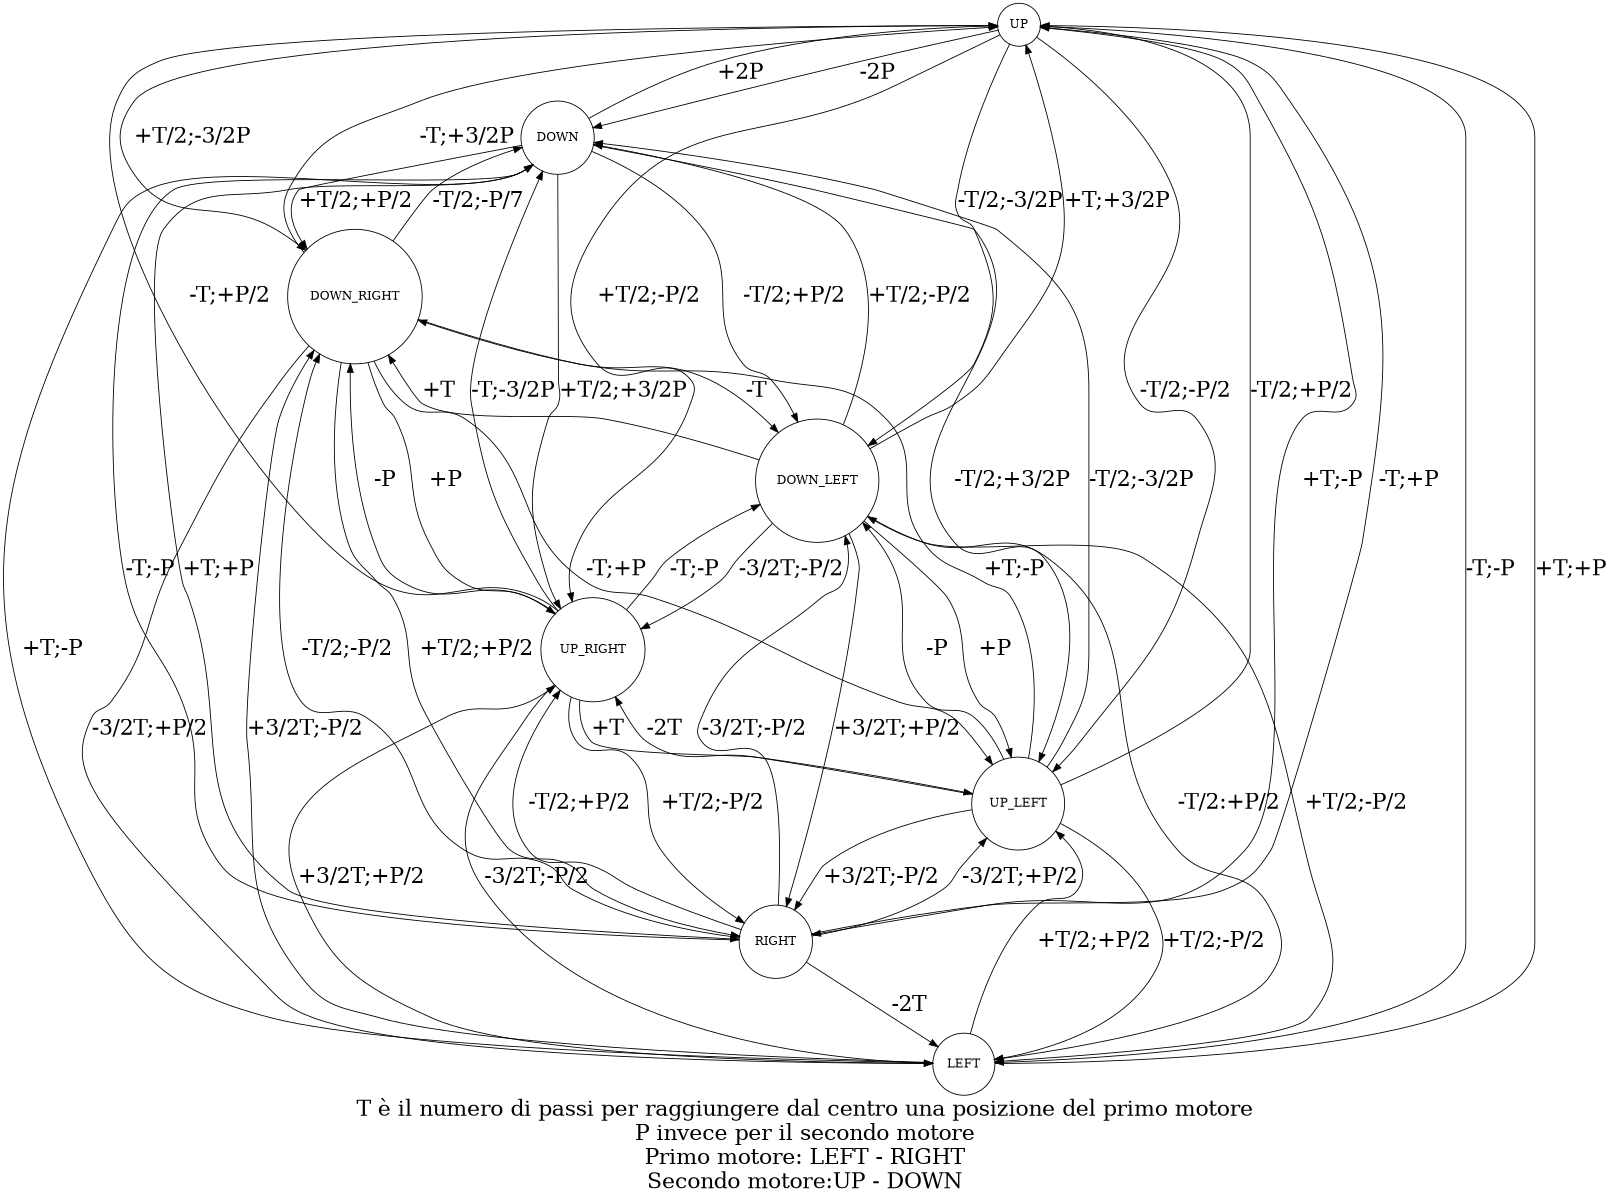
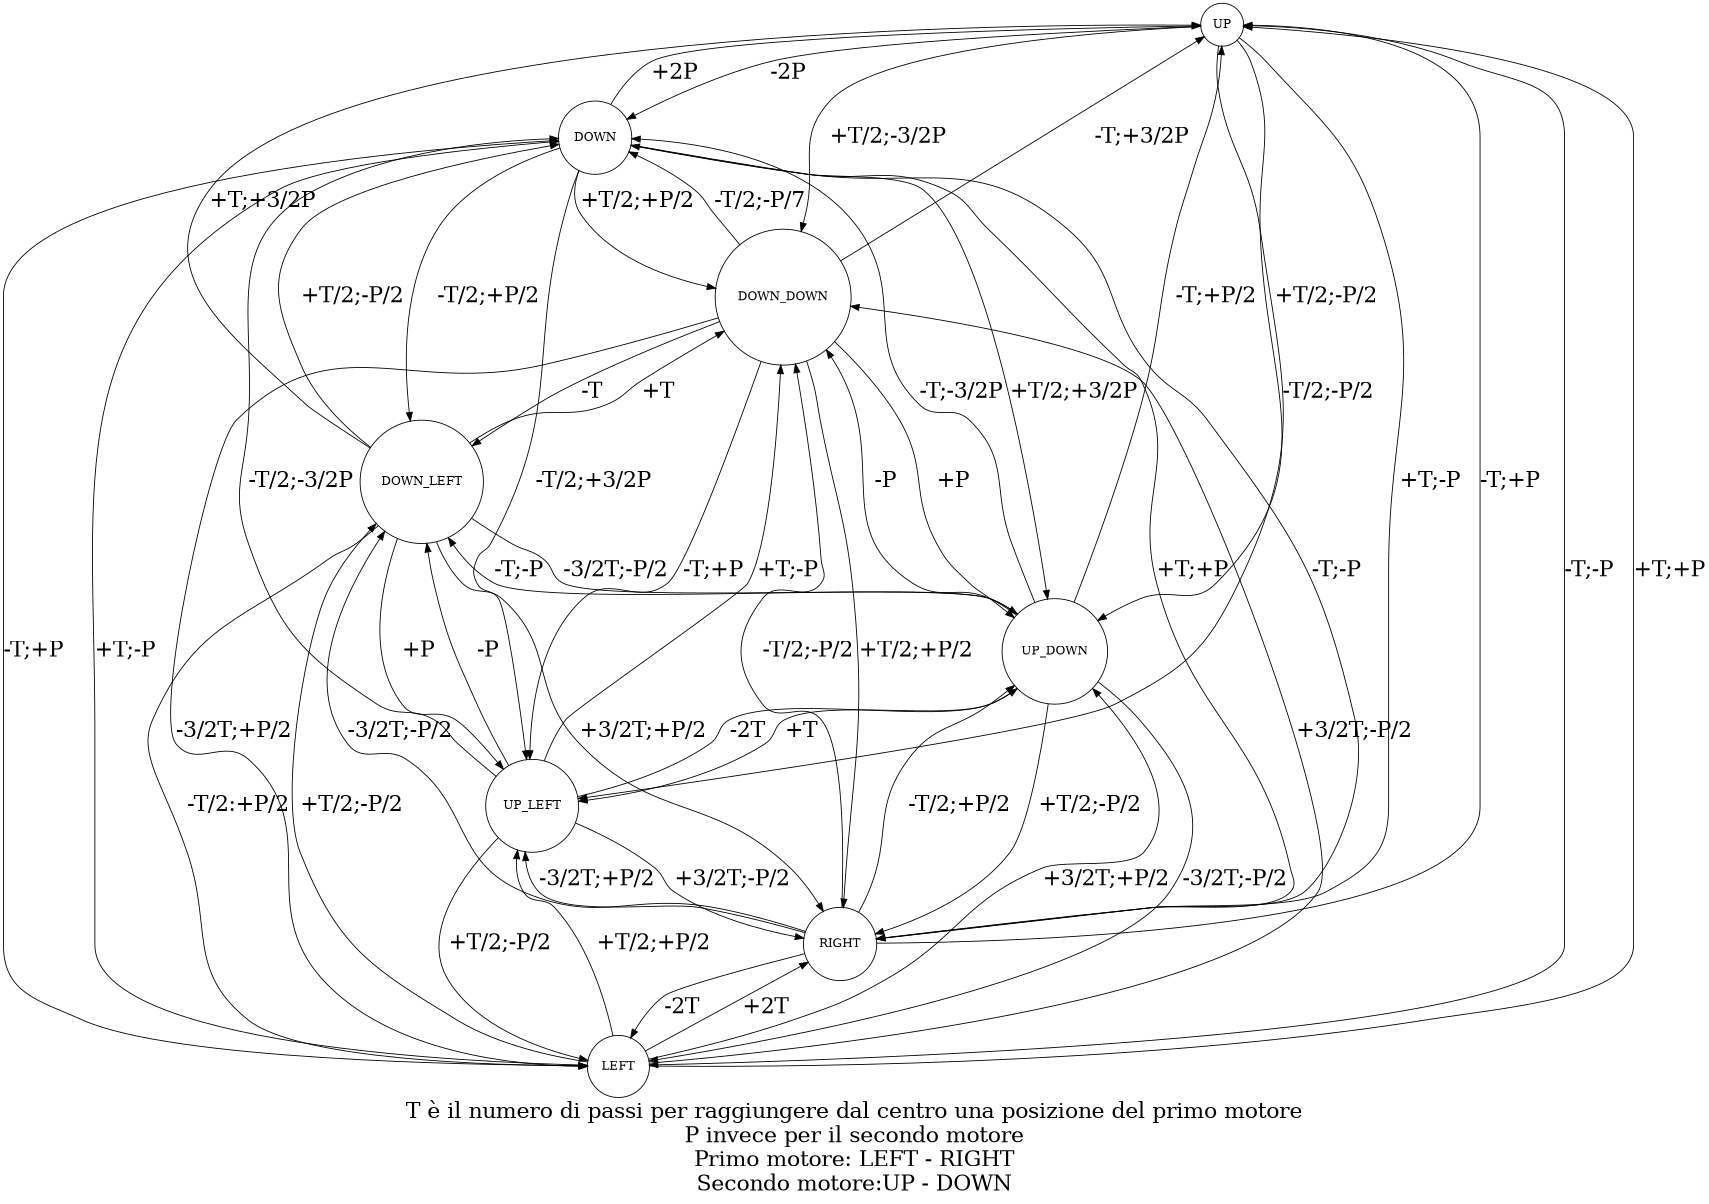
(956, 199) -> none
(355, 297) -> (783, 297)
(1250, 388) -> none
none -> (3, 630)
(593, 650) -> (1055, 651)
none -> (723, 1009)
